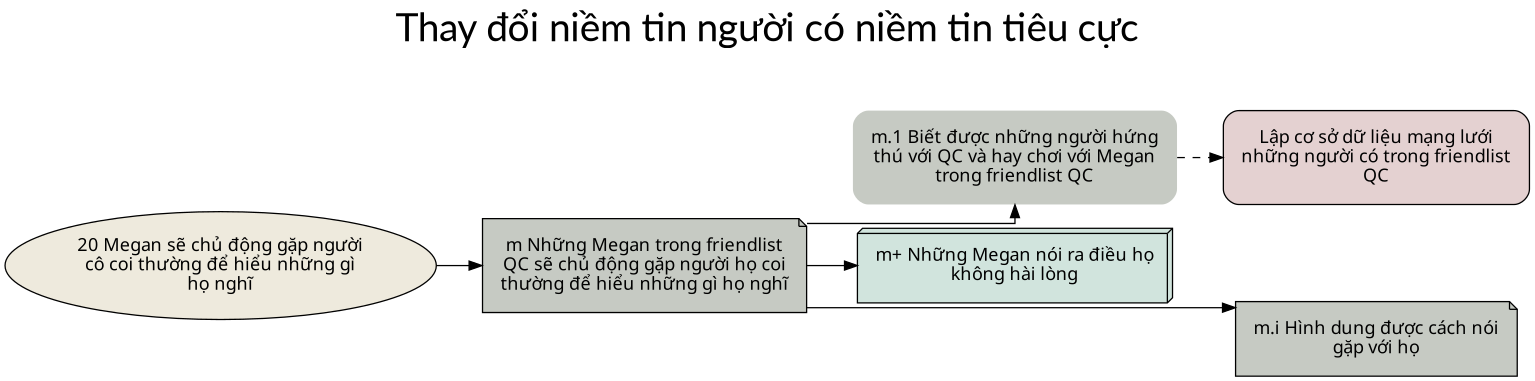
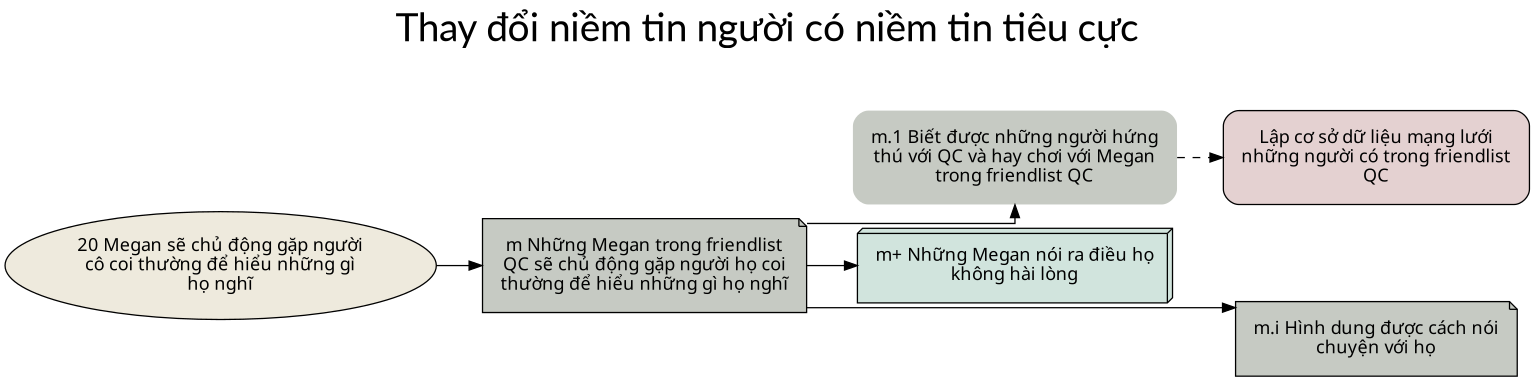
(1376, 339) -> (1376, 339)
